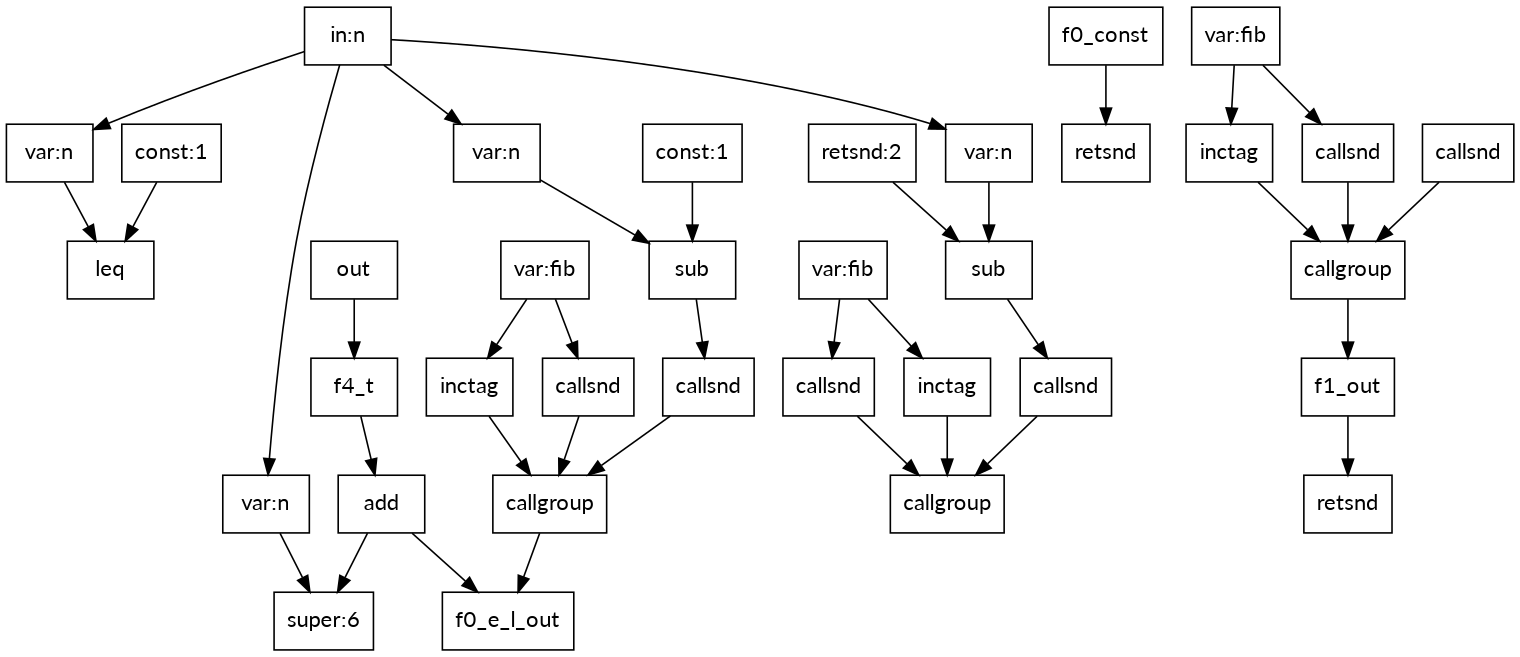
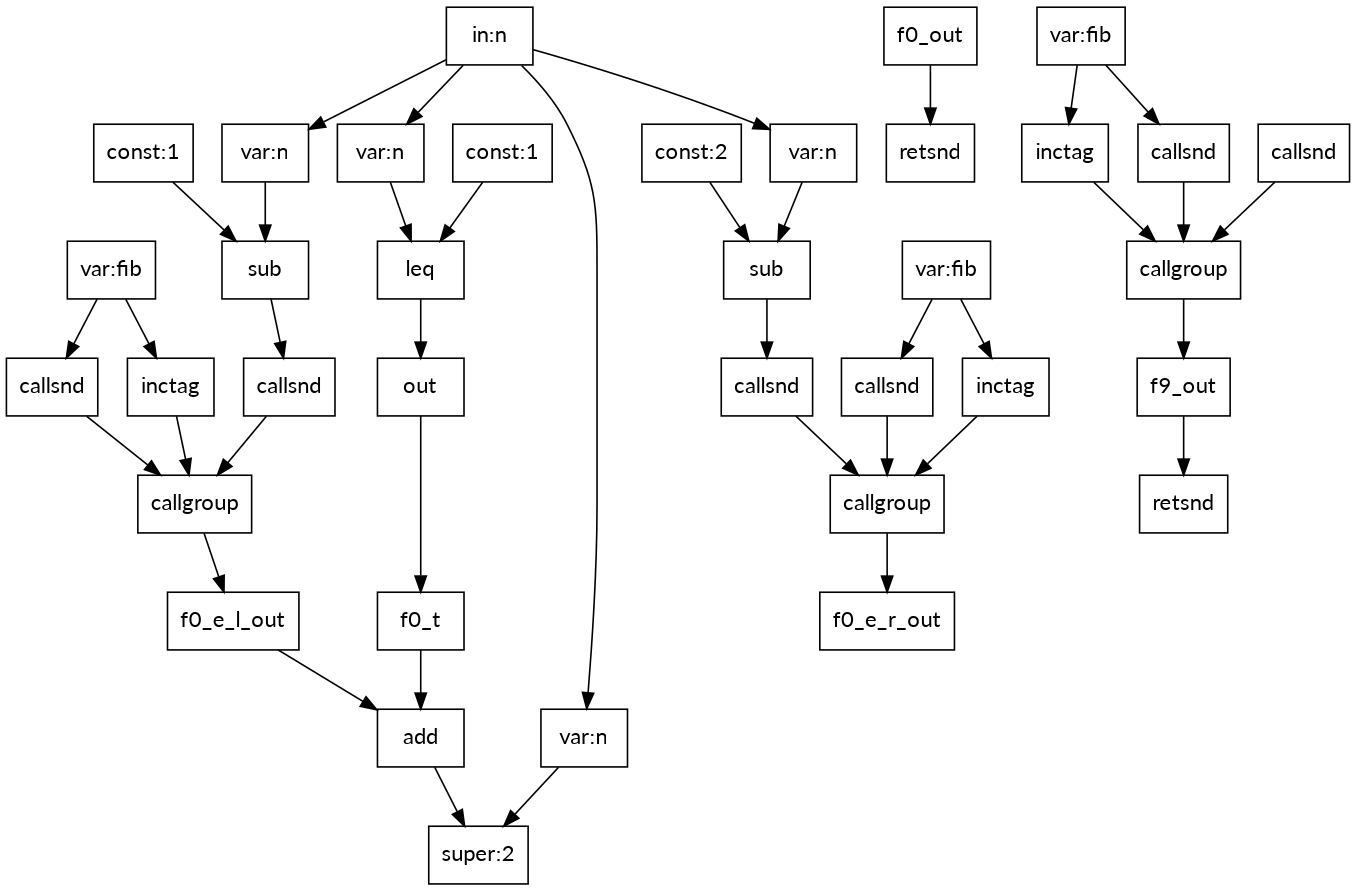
(1106, 36) -> (930, 36)
(862, 153) -> (692, 153)
none -> (421, 321)
(354, 387) -> (421, 621)
(1348, 387) -> (1184, 387)
(439, 557) -> (321, 676)
(324, 621) -> (478, 855)
none -> (887, 621)
